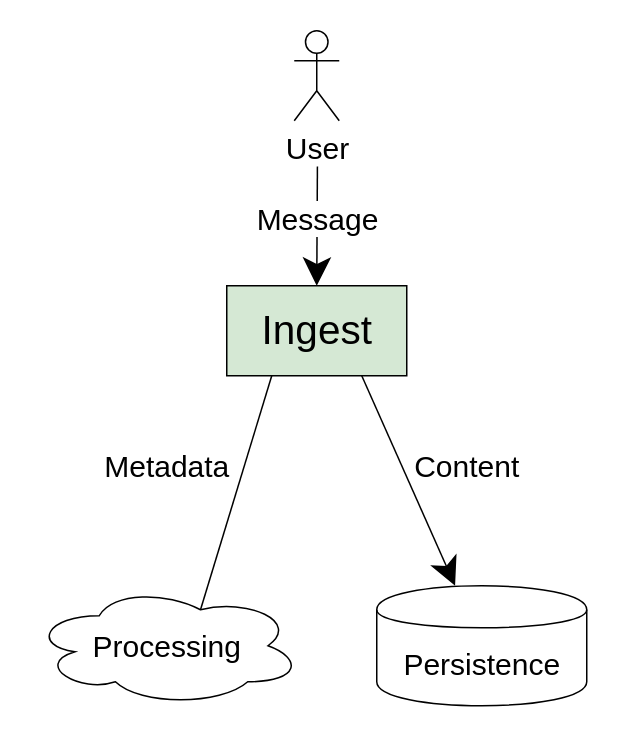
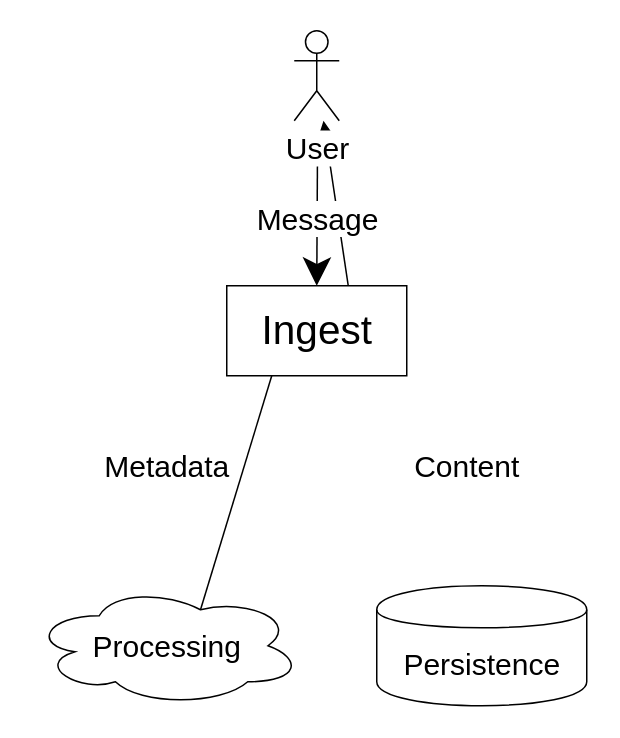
(317, 331) -> (317, 331)
(404, 471) -> (344, 261)
